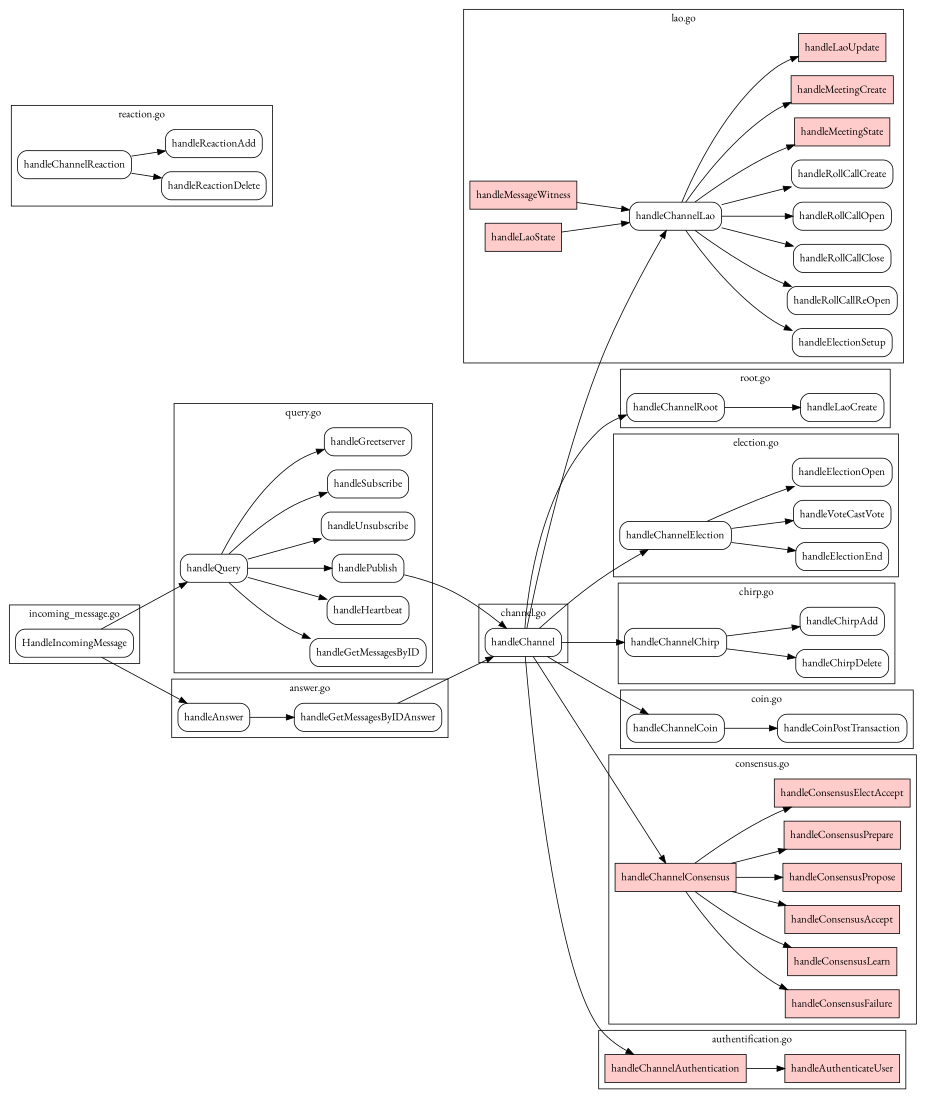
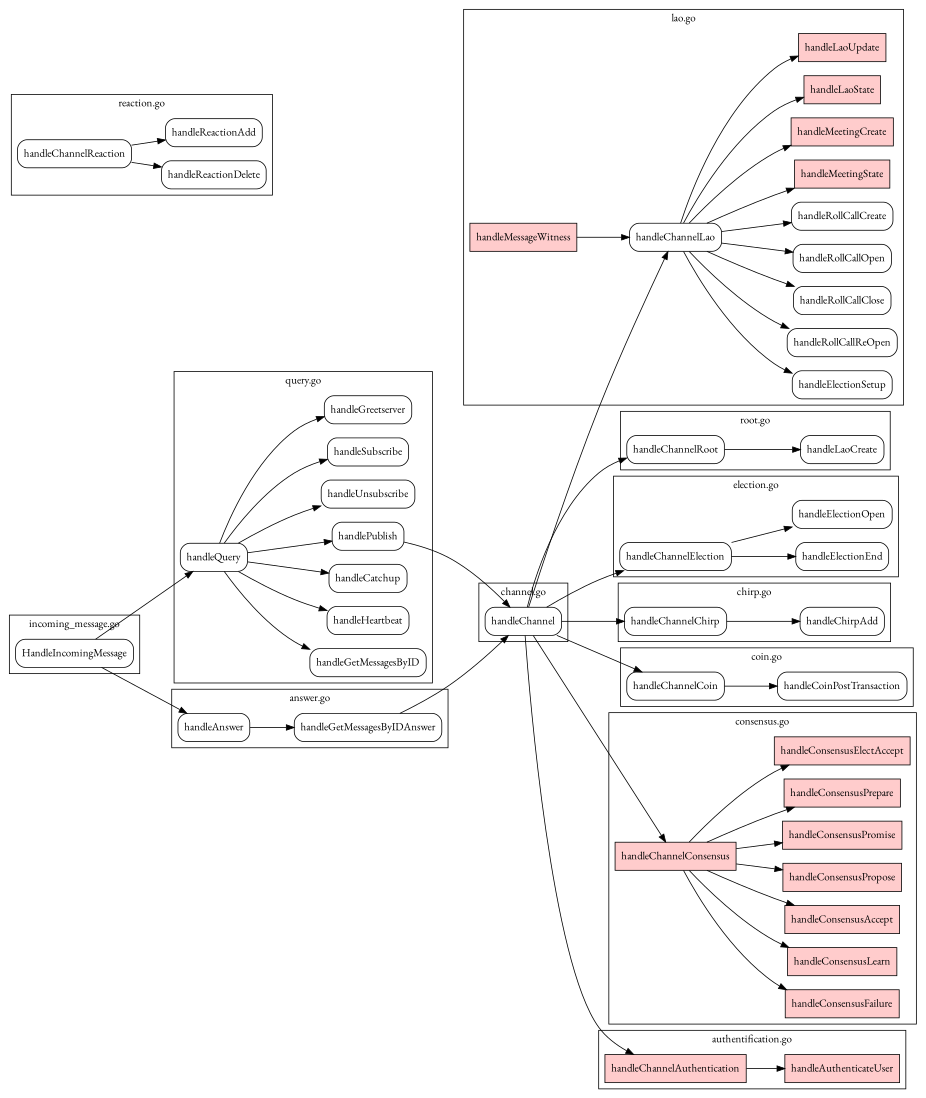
(592, 228) -> (731, 152)
(842, 514) -> none
none -> (368, 578)
(842, 663) -> none
none -> (842, 835)
